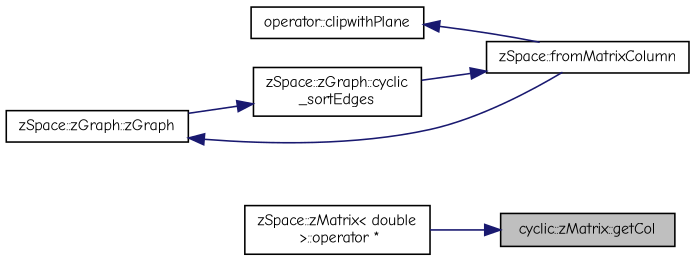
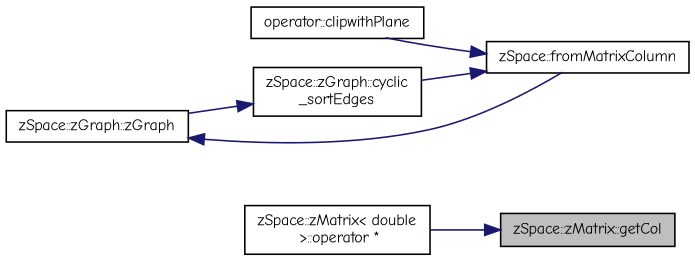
(490, 33) -> (428, 45)
(588, 230) -> (588, 230)
